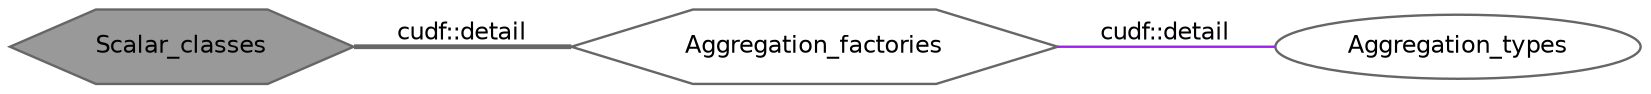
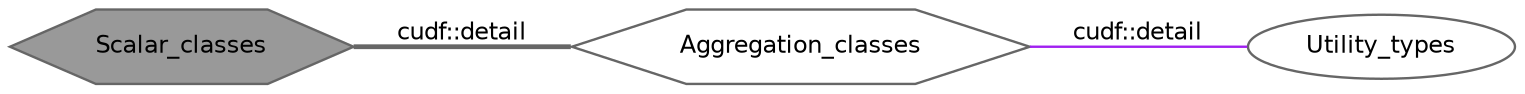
(814, 47) -> (801, 47)
(1458, 47) -> (1382, 47)
